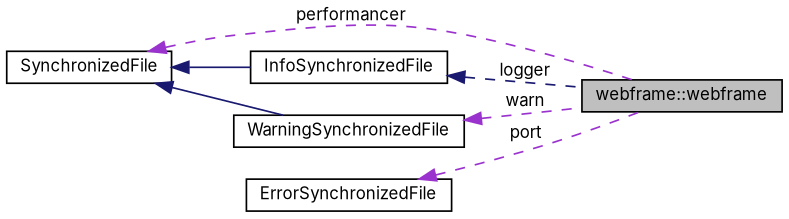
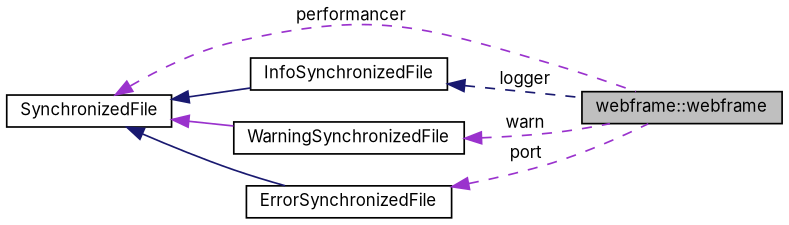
(228, 101) -> (211, 124)
none -> (213, 162)
